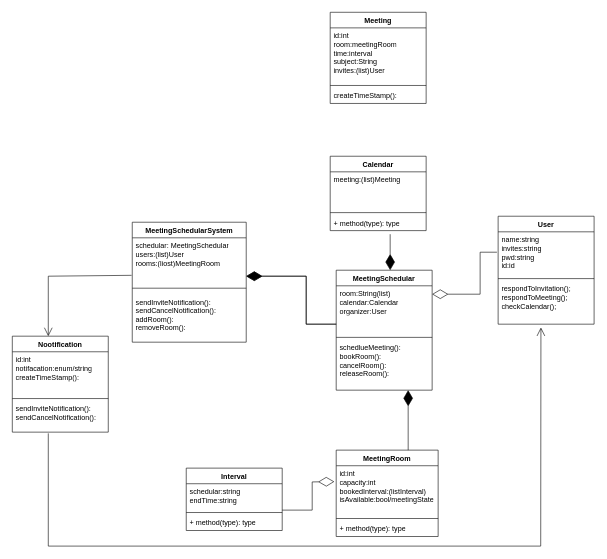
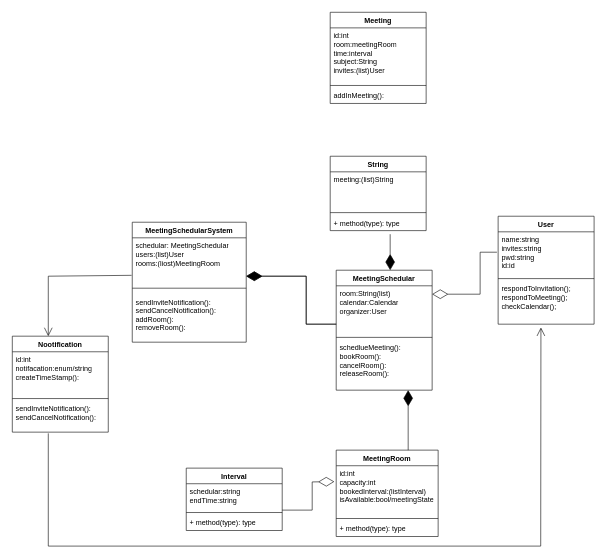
(368, 96) -> (362, 96)
(378, 165) -> (378, 165)
(372, 180) -> (370, 180)
